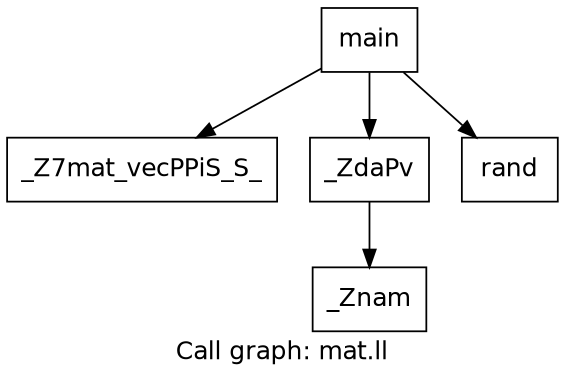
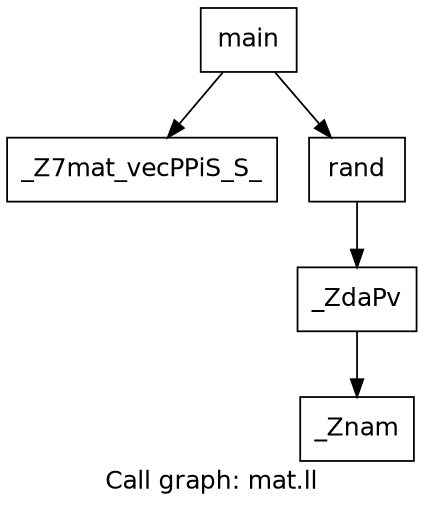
(369, 96) -> (357, 226)
